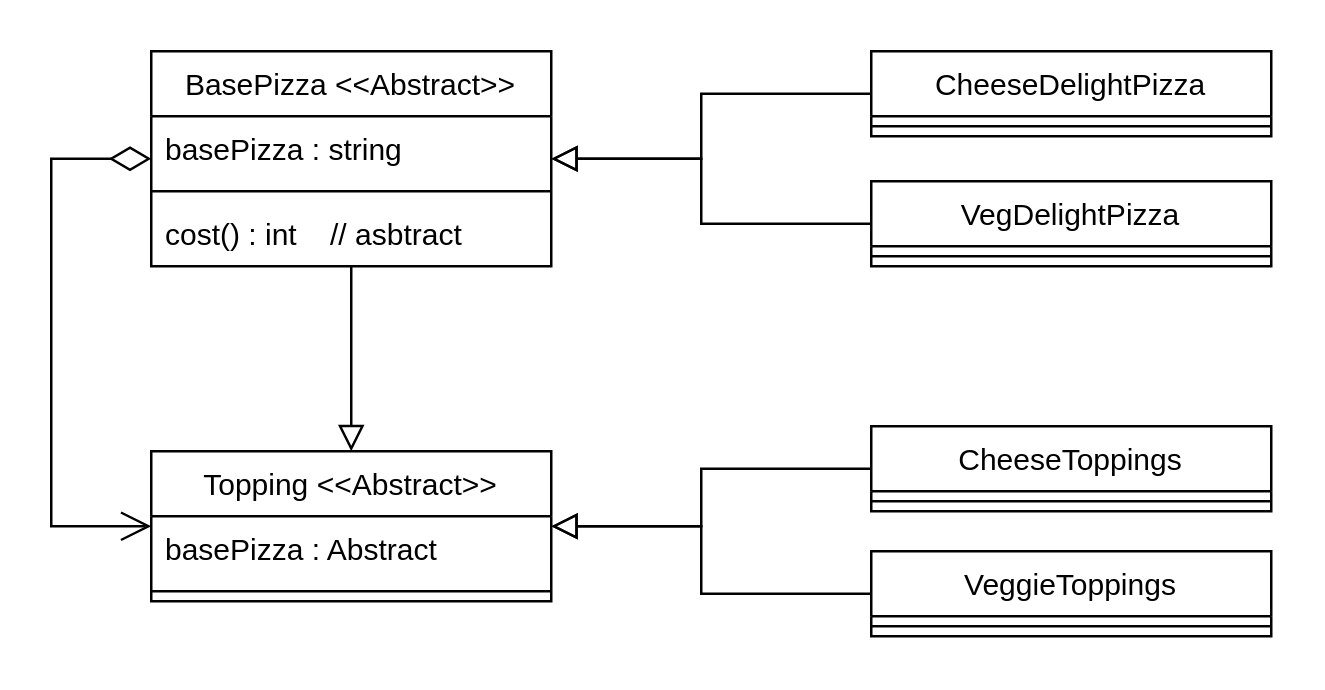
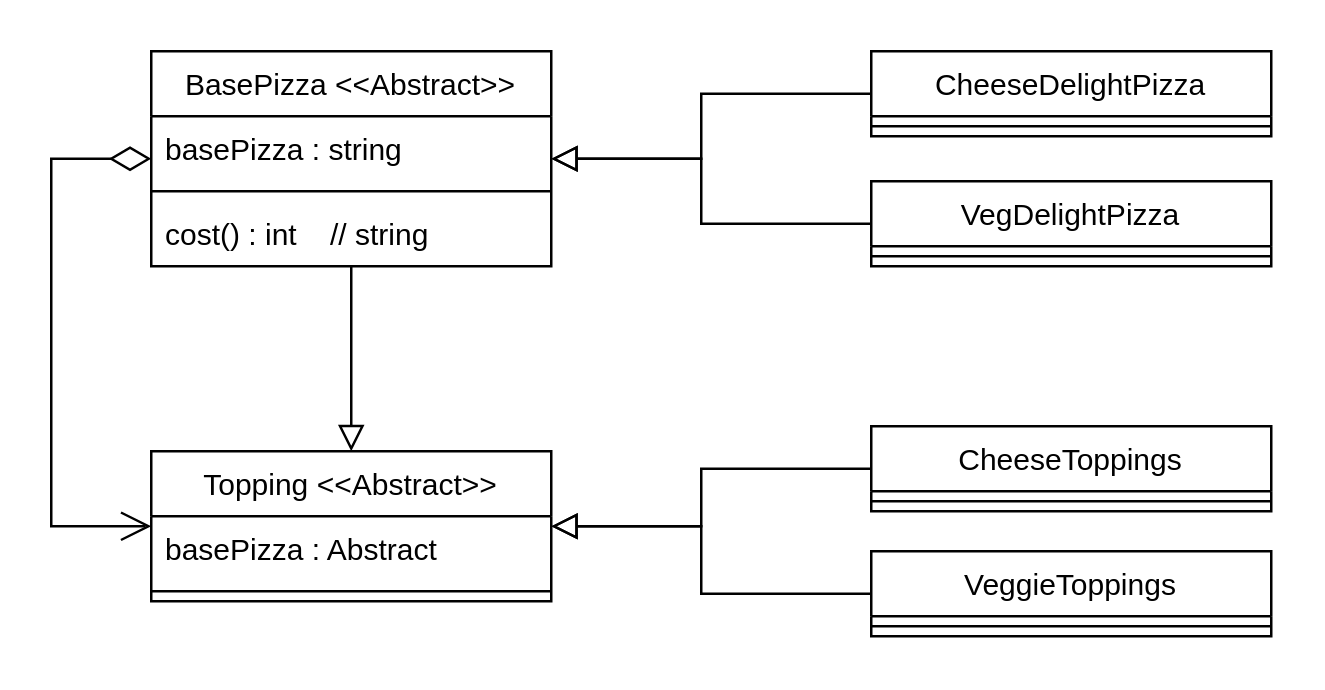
(372, 235) -> (352, 235)
